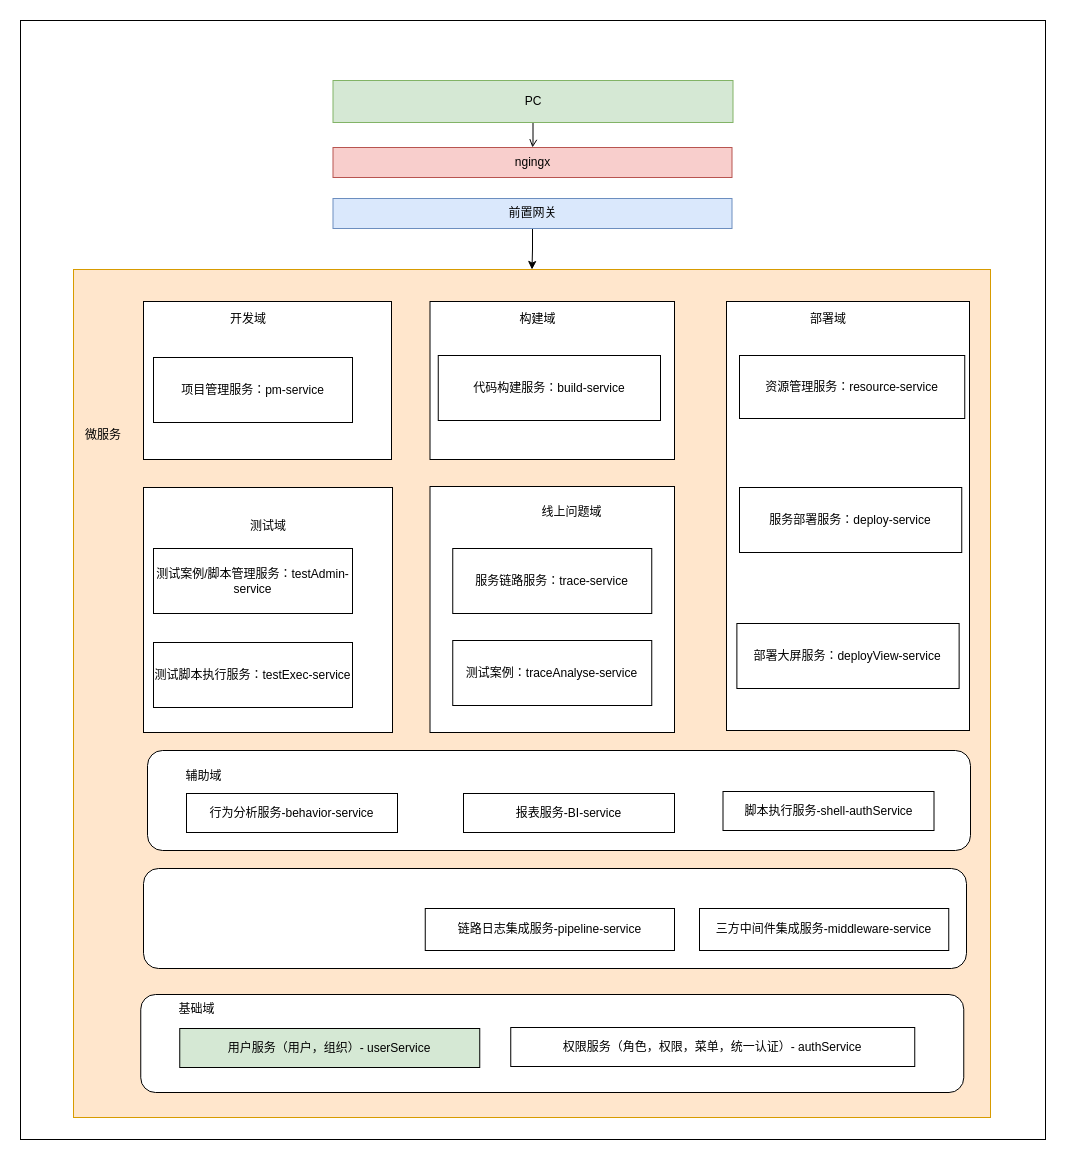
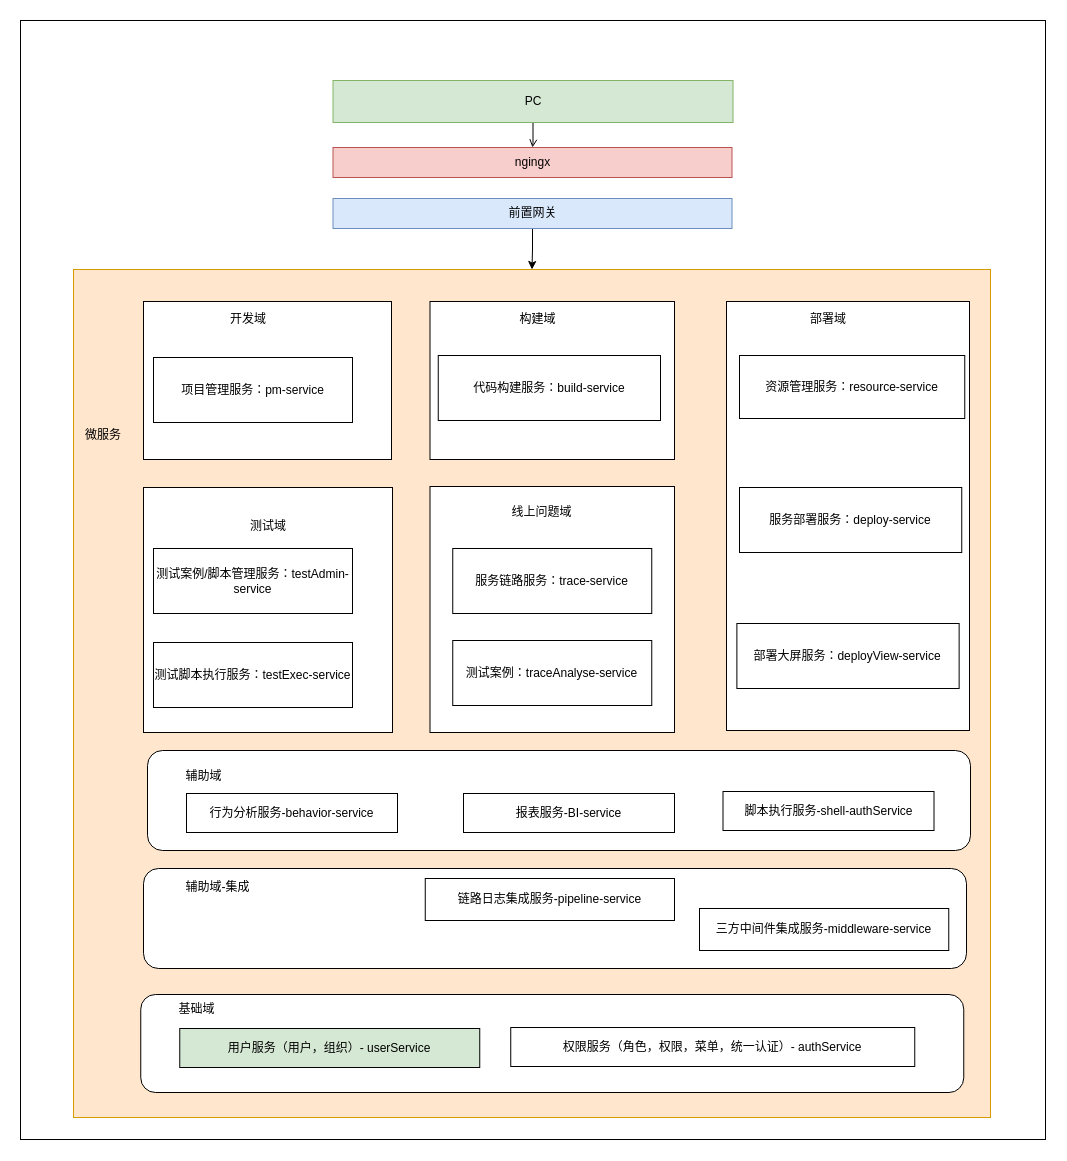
(572, 513) -> (542, 513)
none -> (218, 888)
(550, 930) -> (550, 900)
